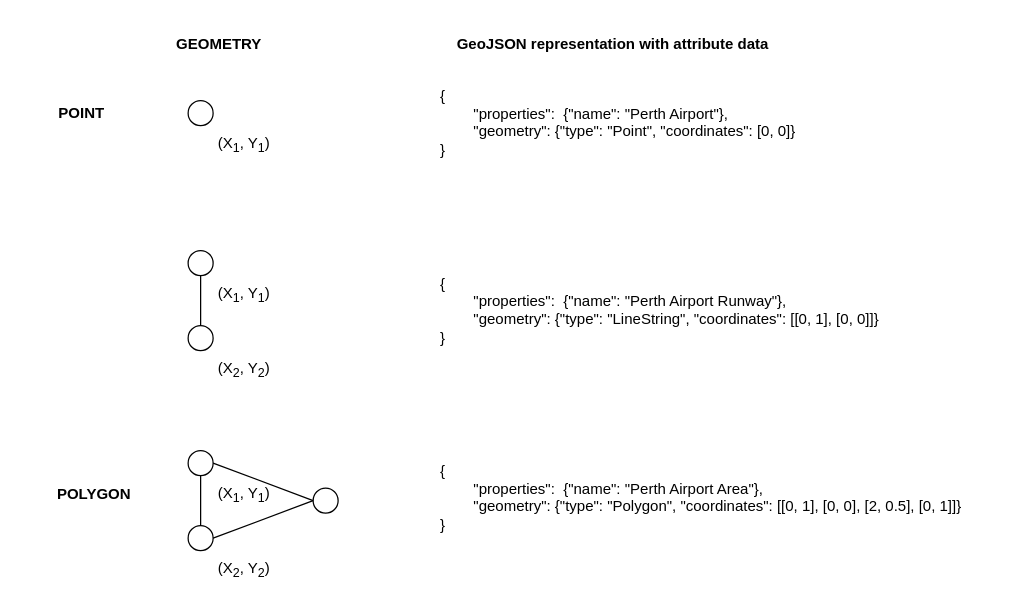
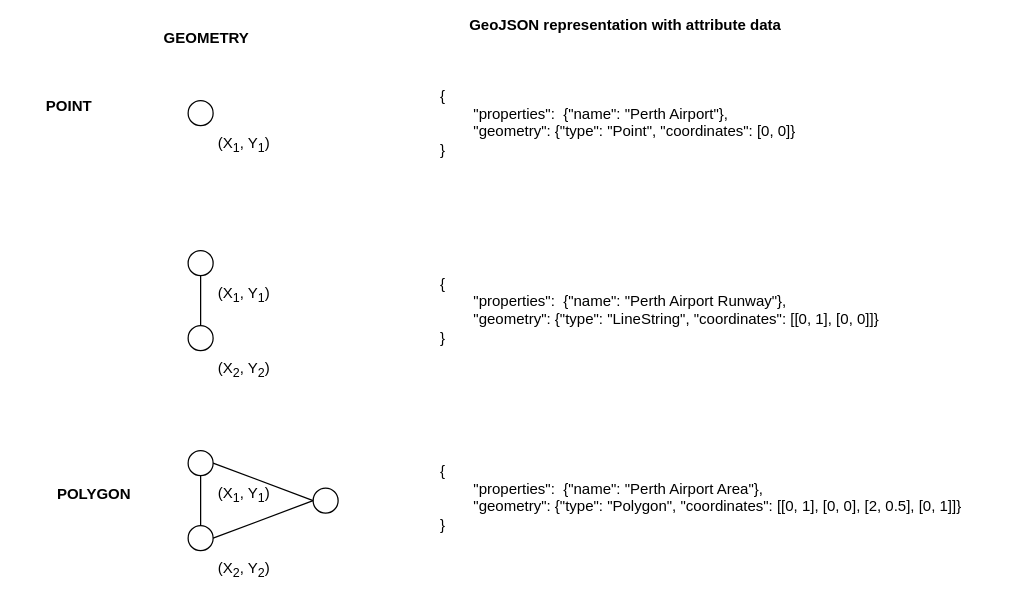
(219, 44) -> (207, 38)
(613, 44) -> (626, 26)
(82, 113) -> (69, 107)
